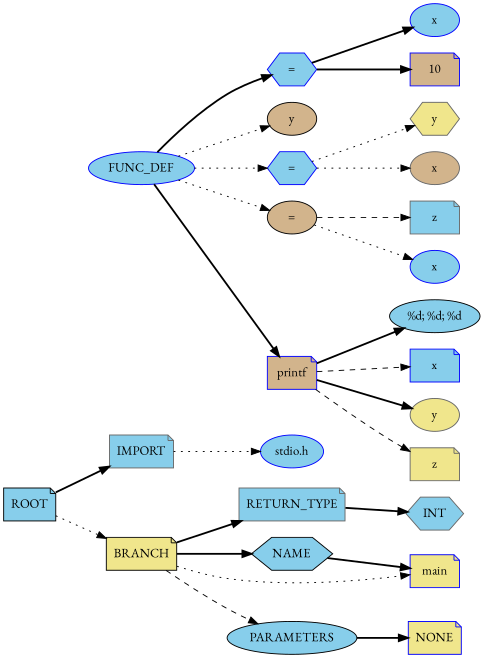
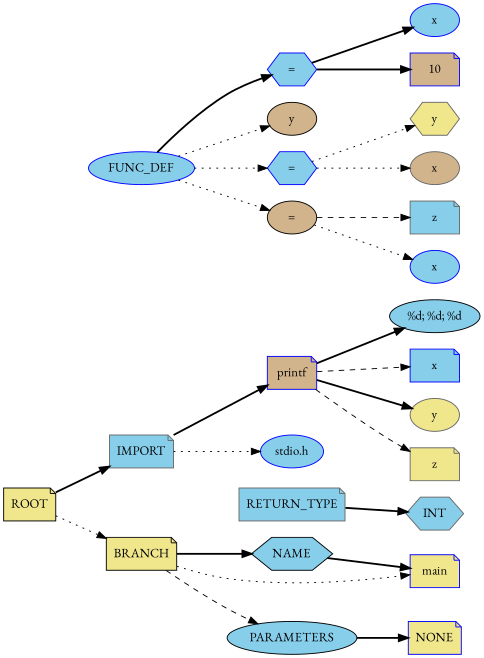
(214, 266) -> (216, 412)
(30, 504) -> (30, 504)
(205, 533) -> none
